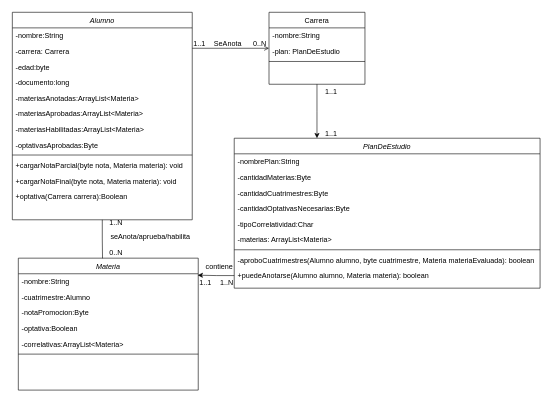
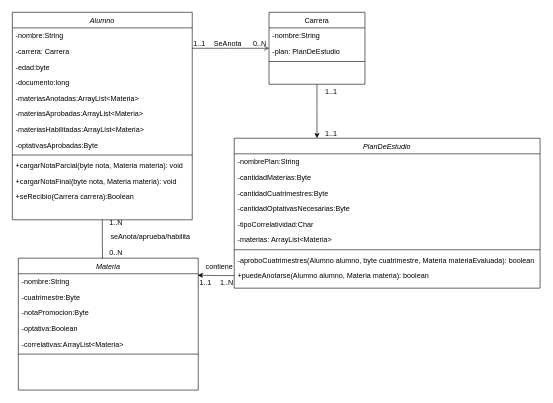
(80, 197) -> (81, 197)
(59, 298) -> (56, 298)
